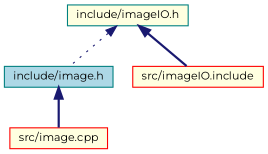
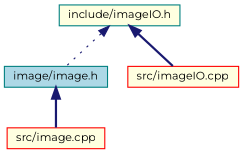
(59, 77) -> (56, 77)
(198, 77) -> (183, 77)
